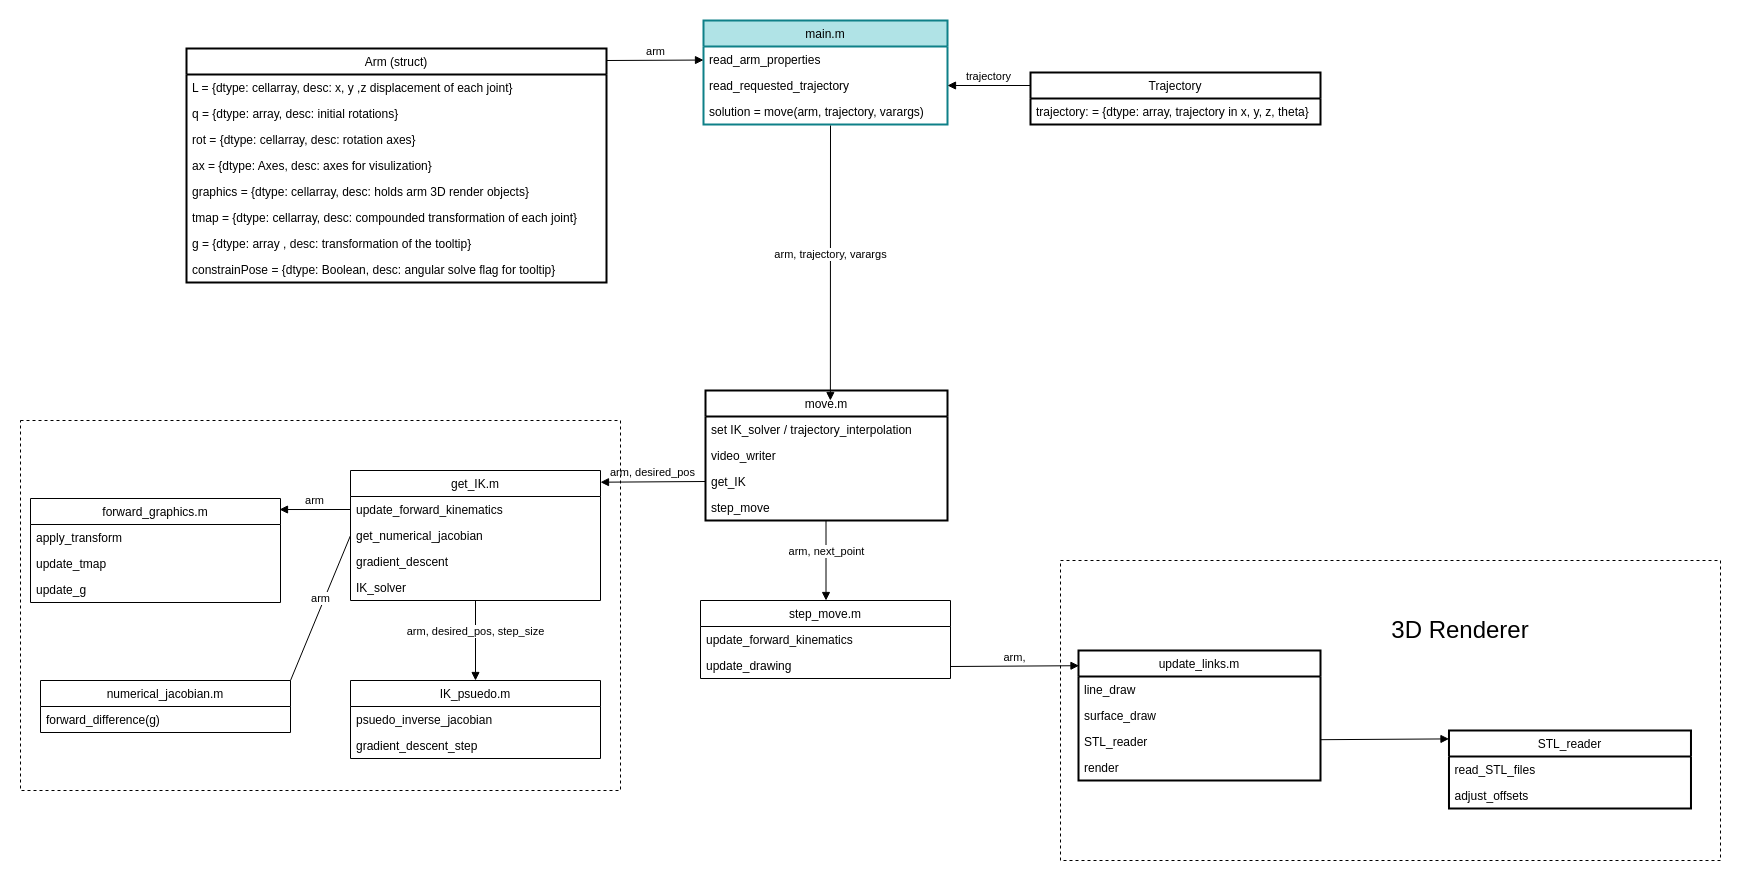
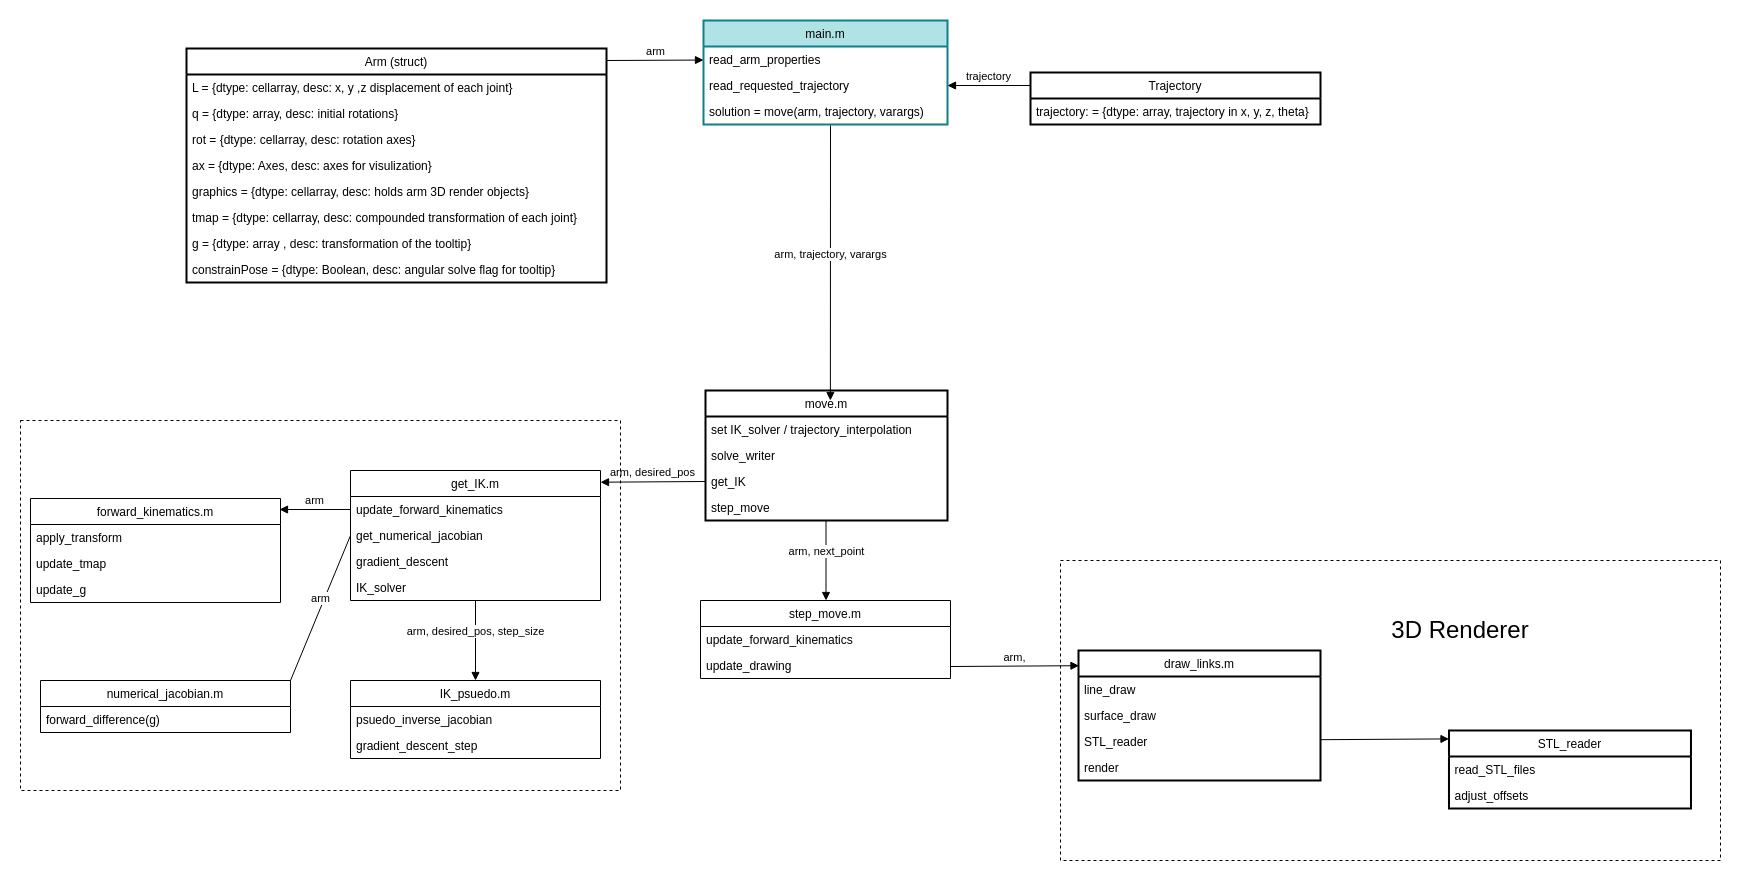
(748, 456) -> (748, 456)
(155, 512) -> (155, 512)
(1199, 664) -> (1199, 664)
